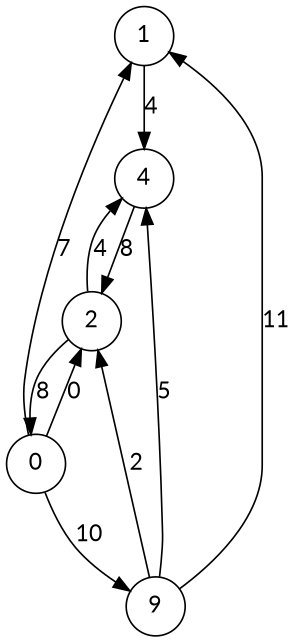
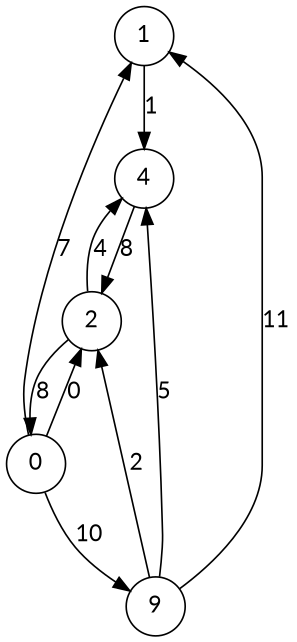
(152, 107) -> (152, 107)
